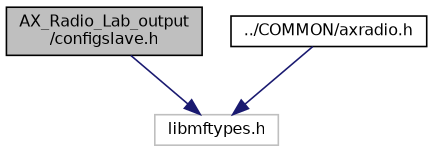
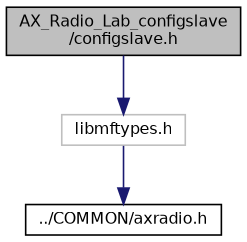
(104, 31) -> (124, 31)
(279, 75) -> (124, 167)
